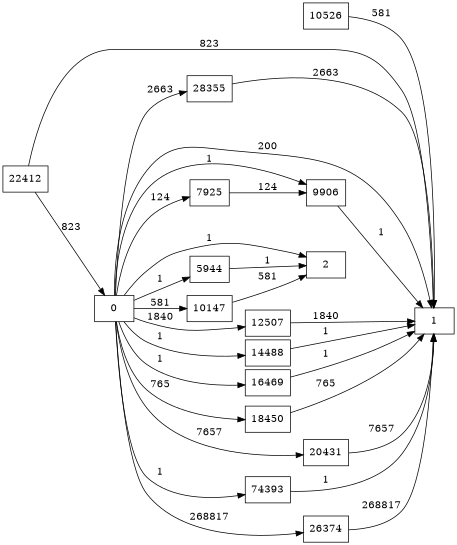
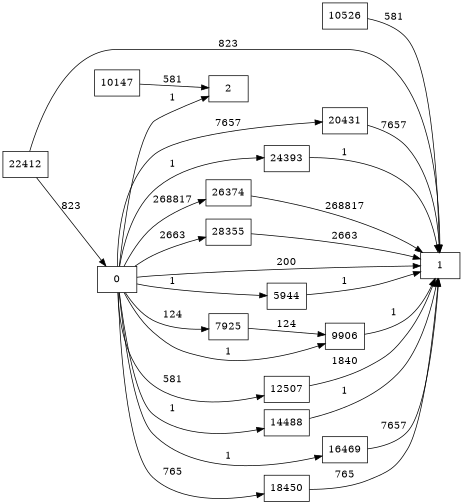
(264, 267) -> (361, 288)
(157, 309) -> none
(160, 317) -> (173, 380)
(326, 354) -> (394, 426)
(268, 490) -> (287, 159)
